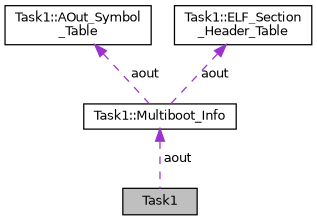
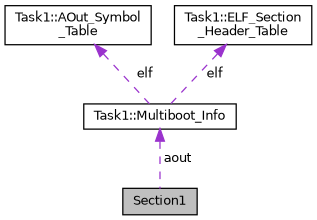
(143, 74) -> (143, 74)
(213, 74) -> (213, 74)
(160, 202) -> (160, 202)
